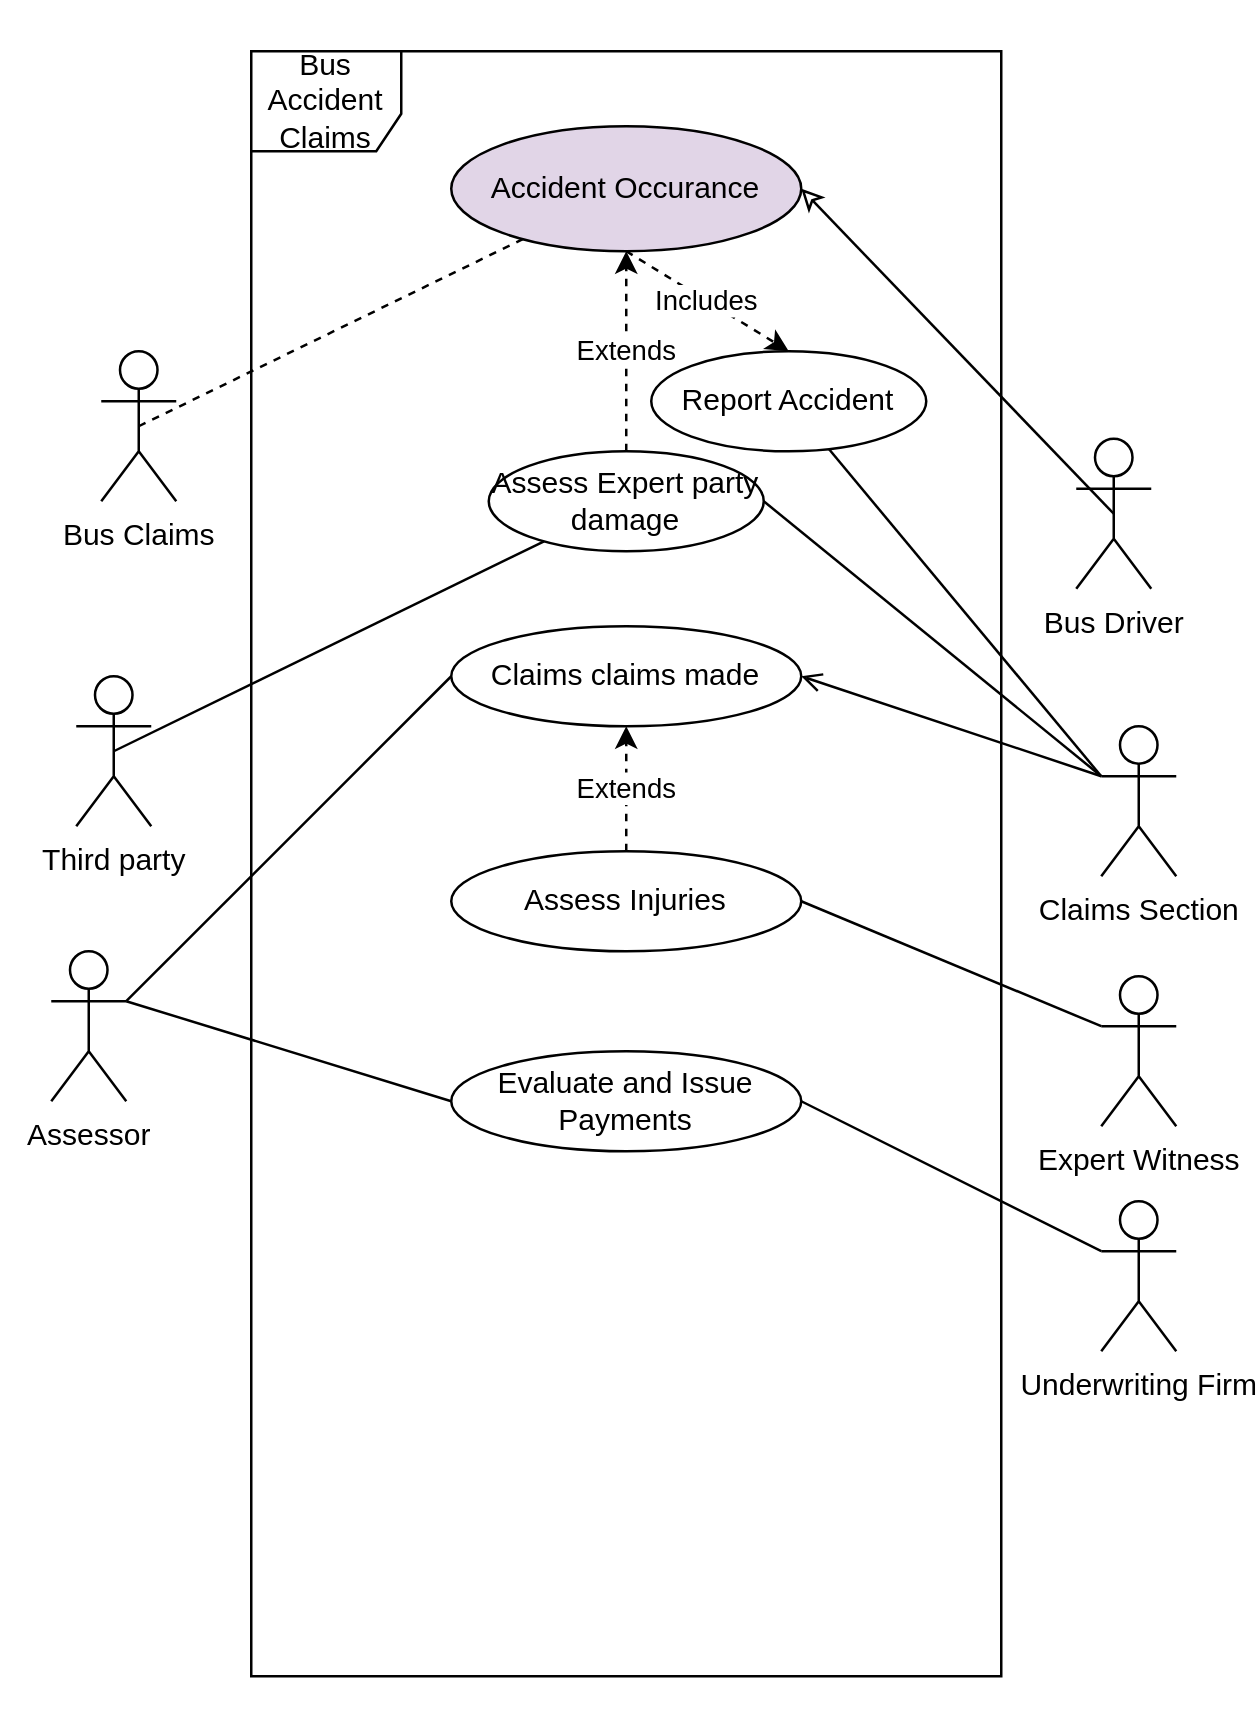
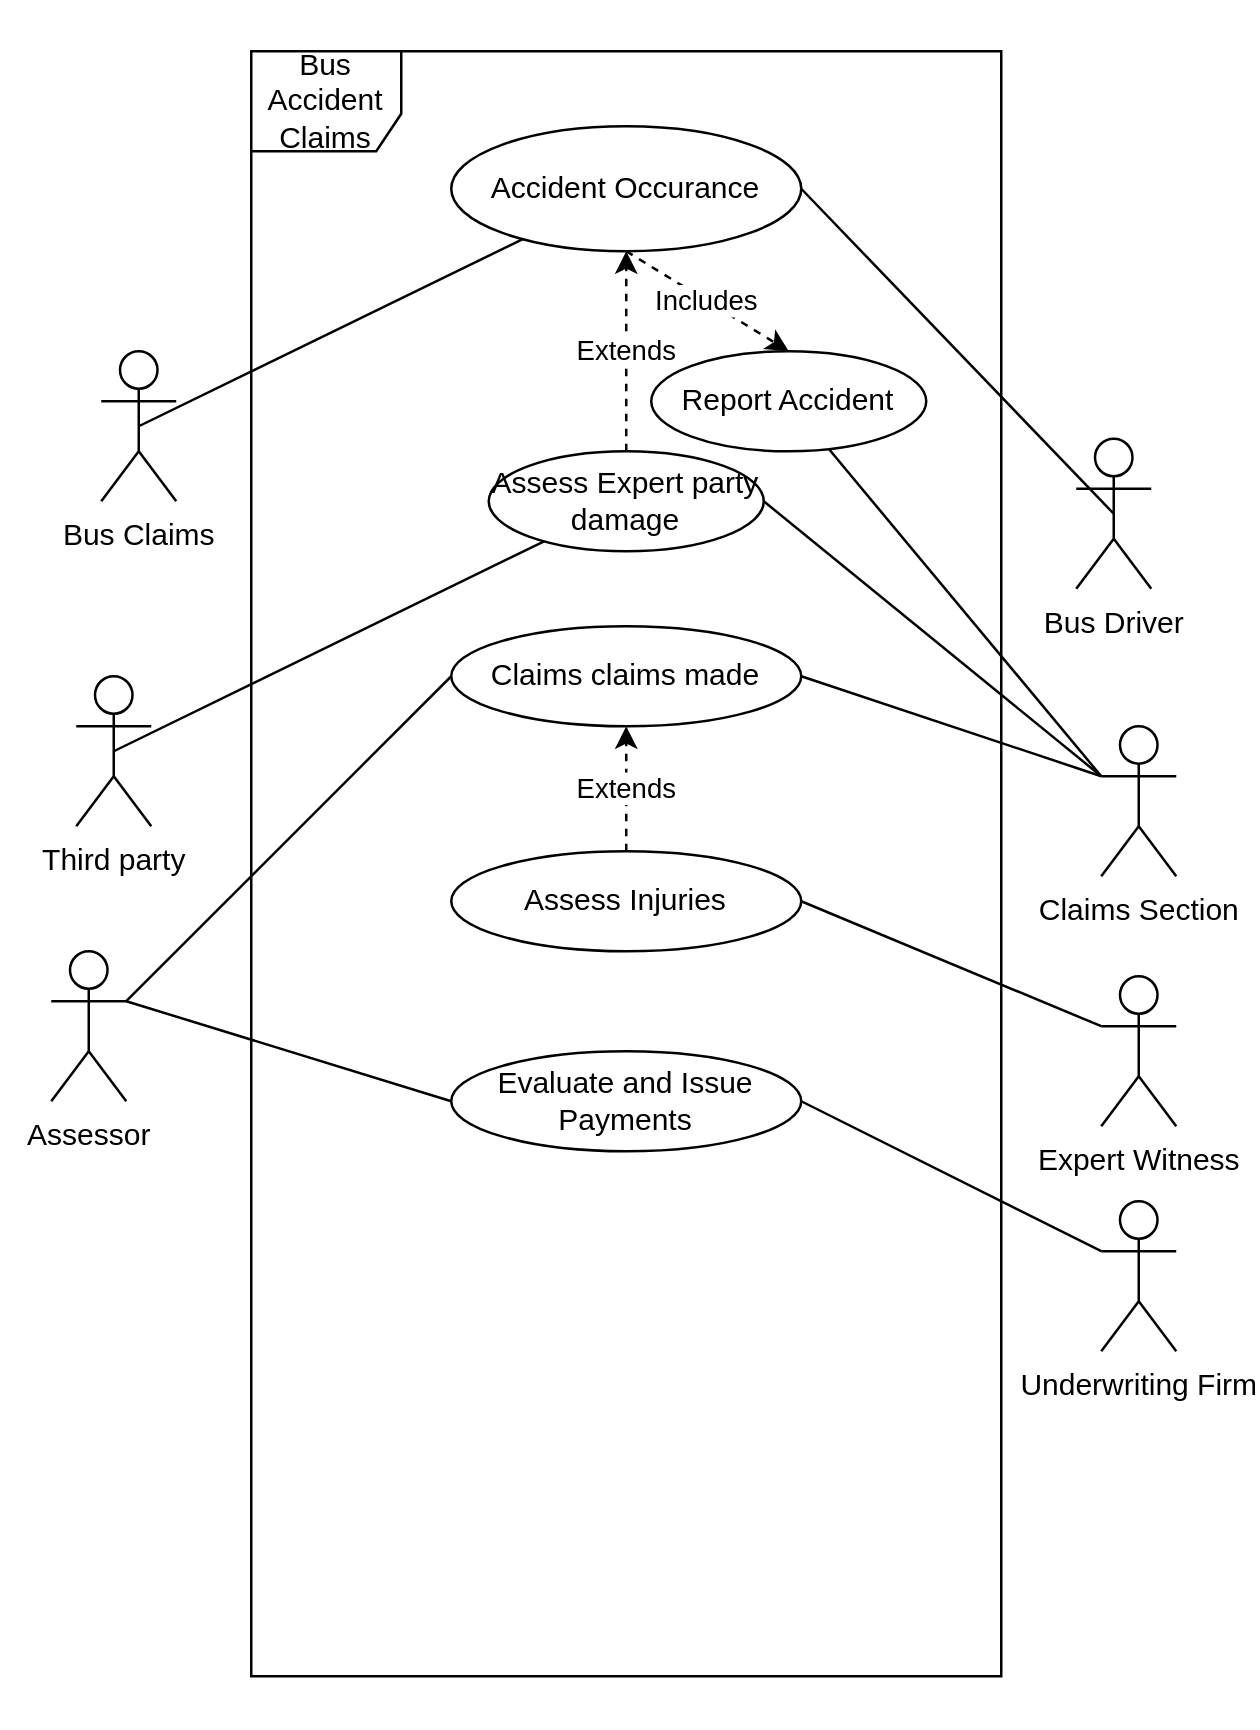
(626, 189) -> (626, 189)
(814, 202) -> (809, 197)
(386, 306) -> (386, 306)
(809, 679) -> (808, 678)
